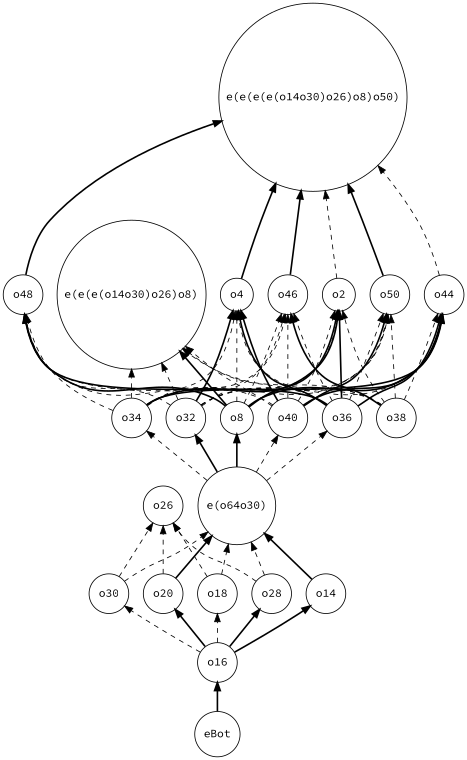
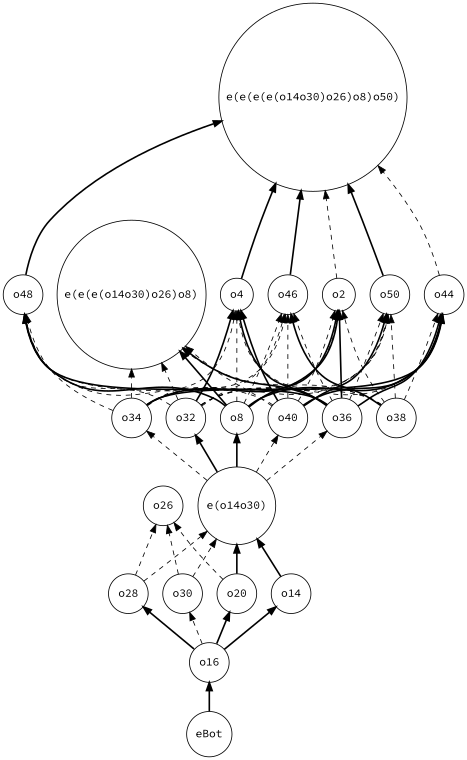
(257, 383) -> (257, 383)
(237, 506) -> (237, 506)
(217, 594) -> none
